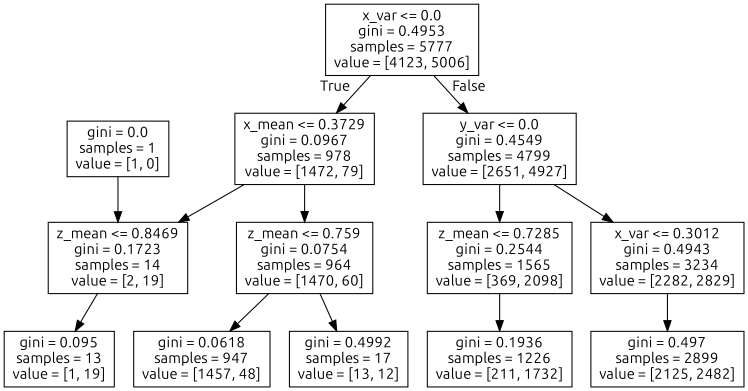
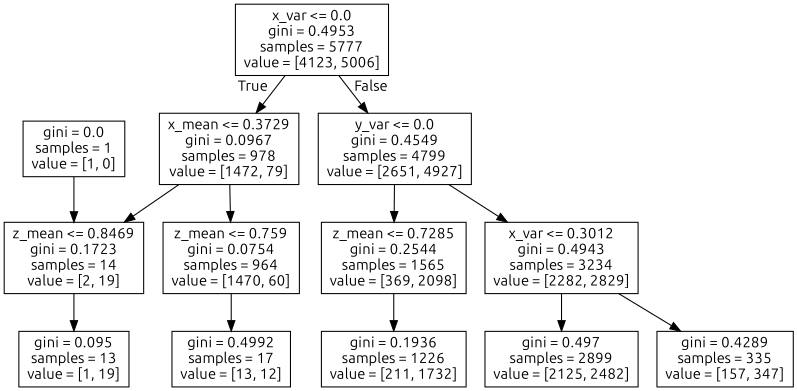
(202, 359) -> none
none -> (725, 359)
